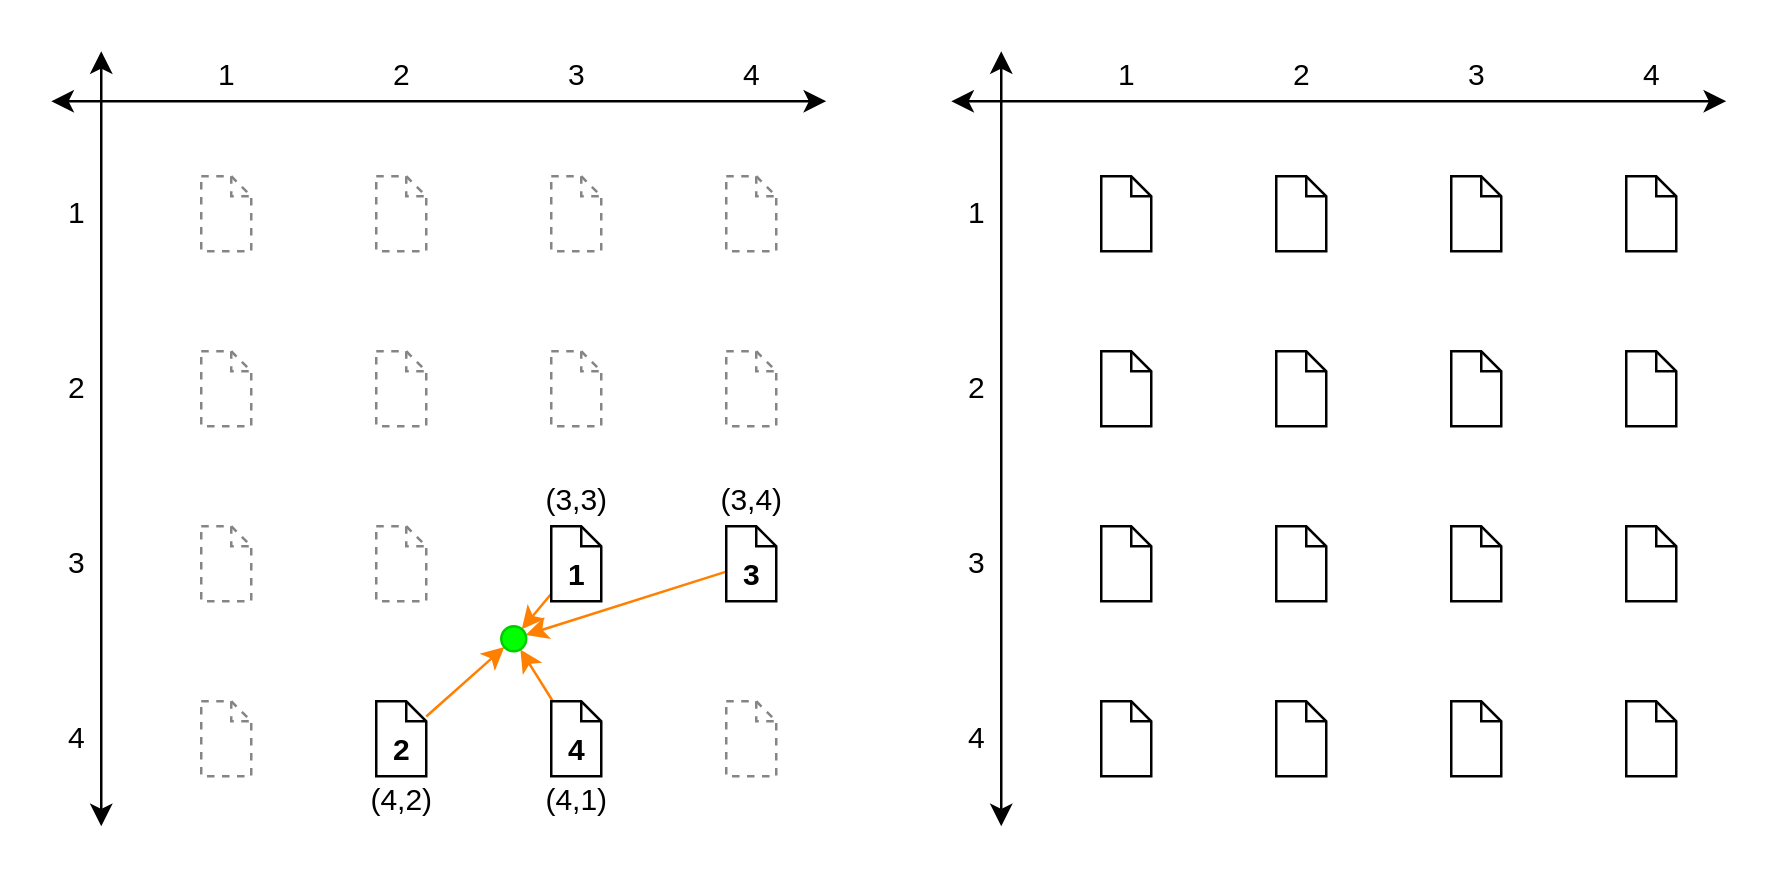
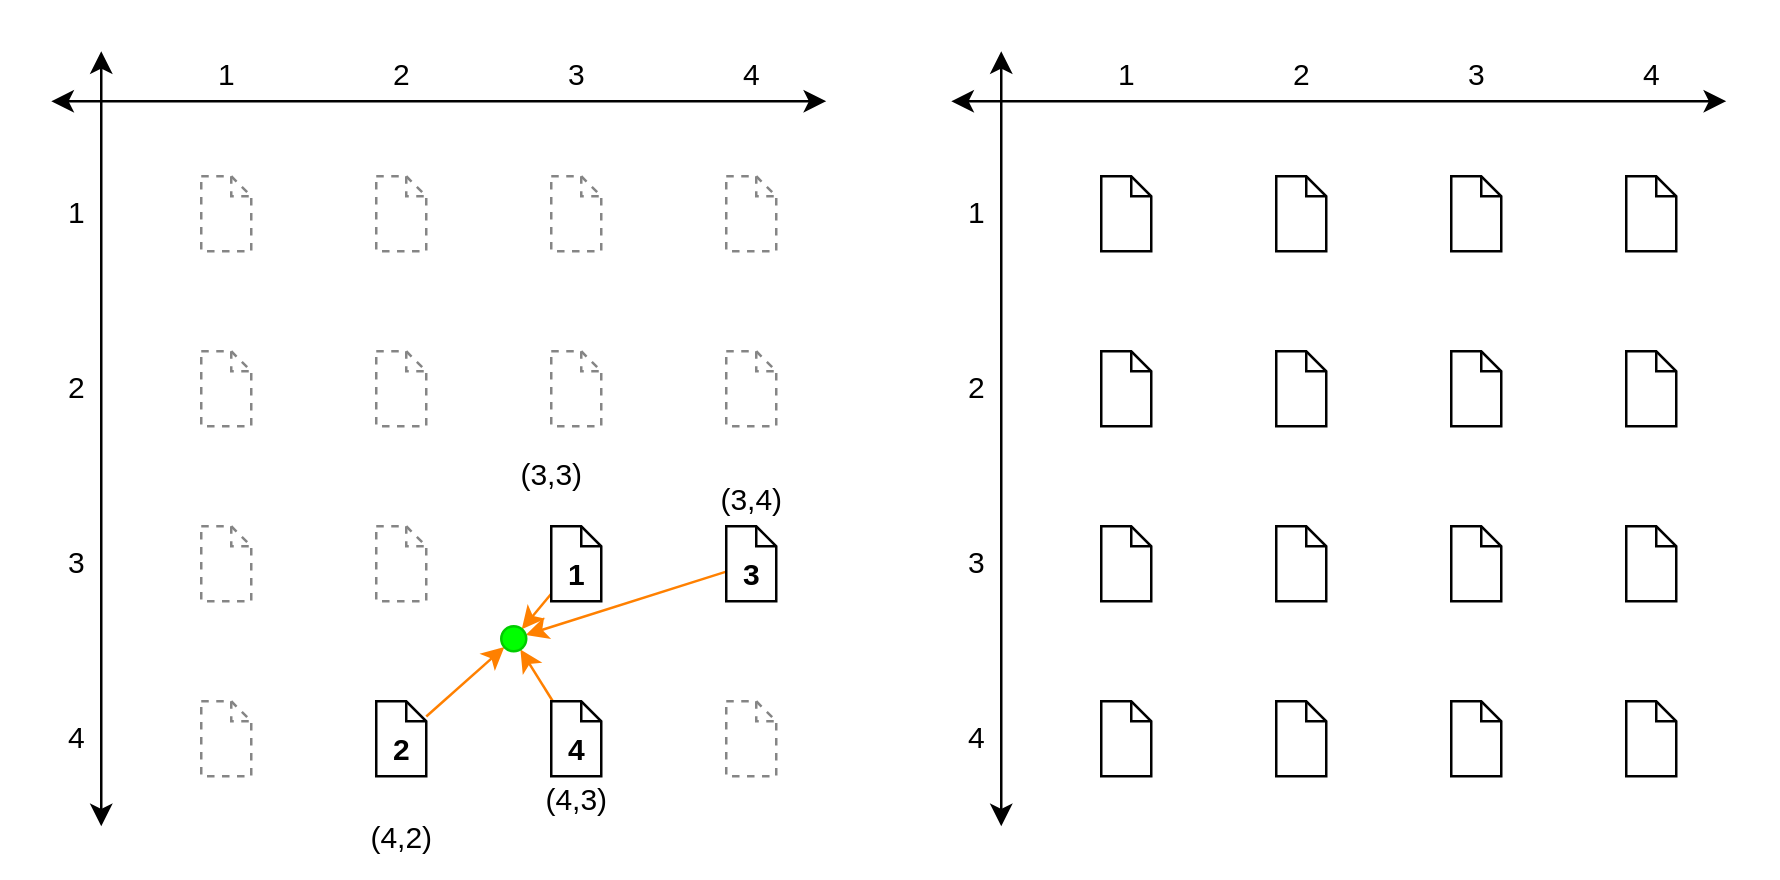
(576, 501) -> (551, 476)
(401, 801) -> (401, 839)
(578, 801) -> (578, 801)
